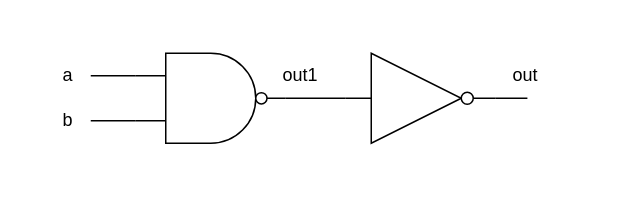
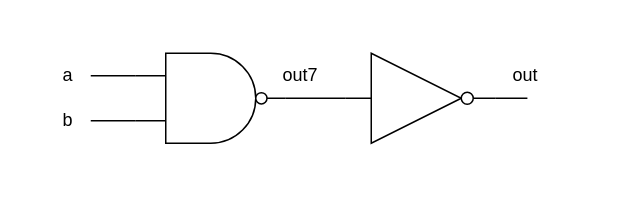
(301, 76) -> (301, 76)
